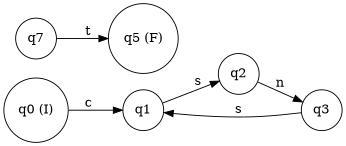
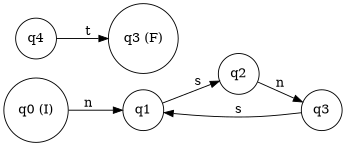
(36, 39) -> (36, 39)
(143, 39) -> (143, 39)
(88, 103) -> (88, 103)
